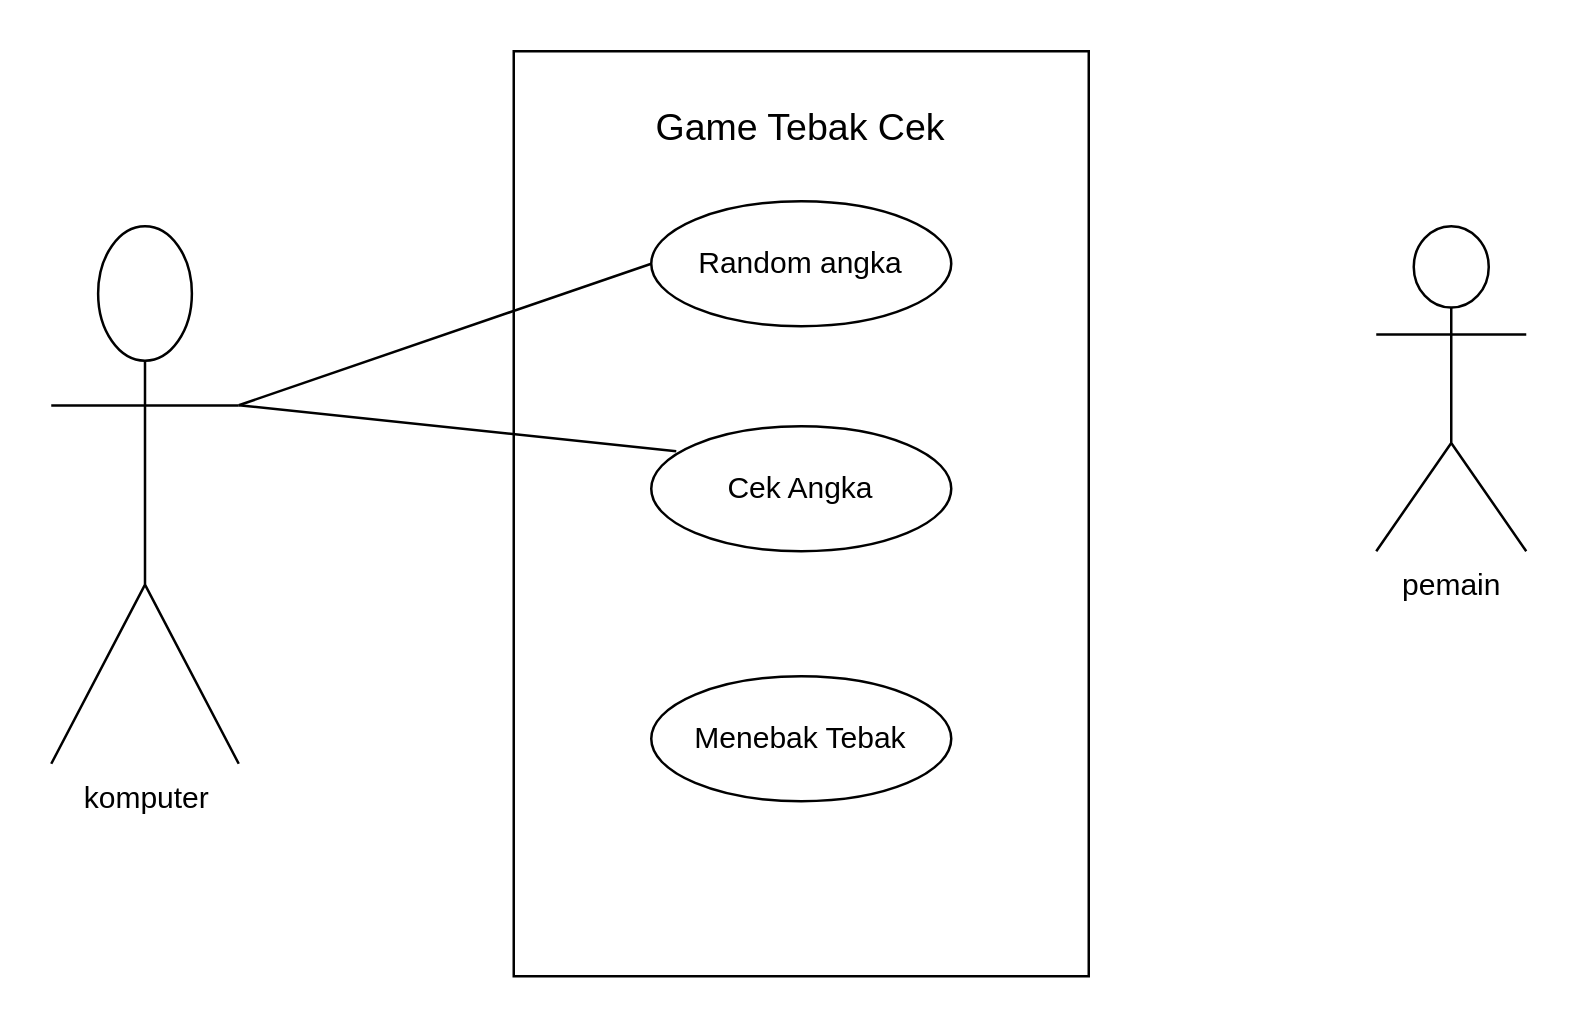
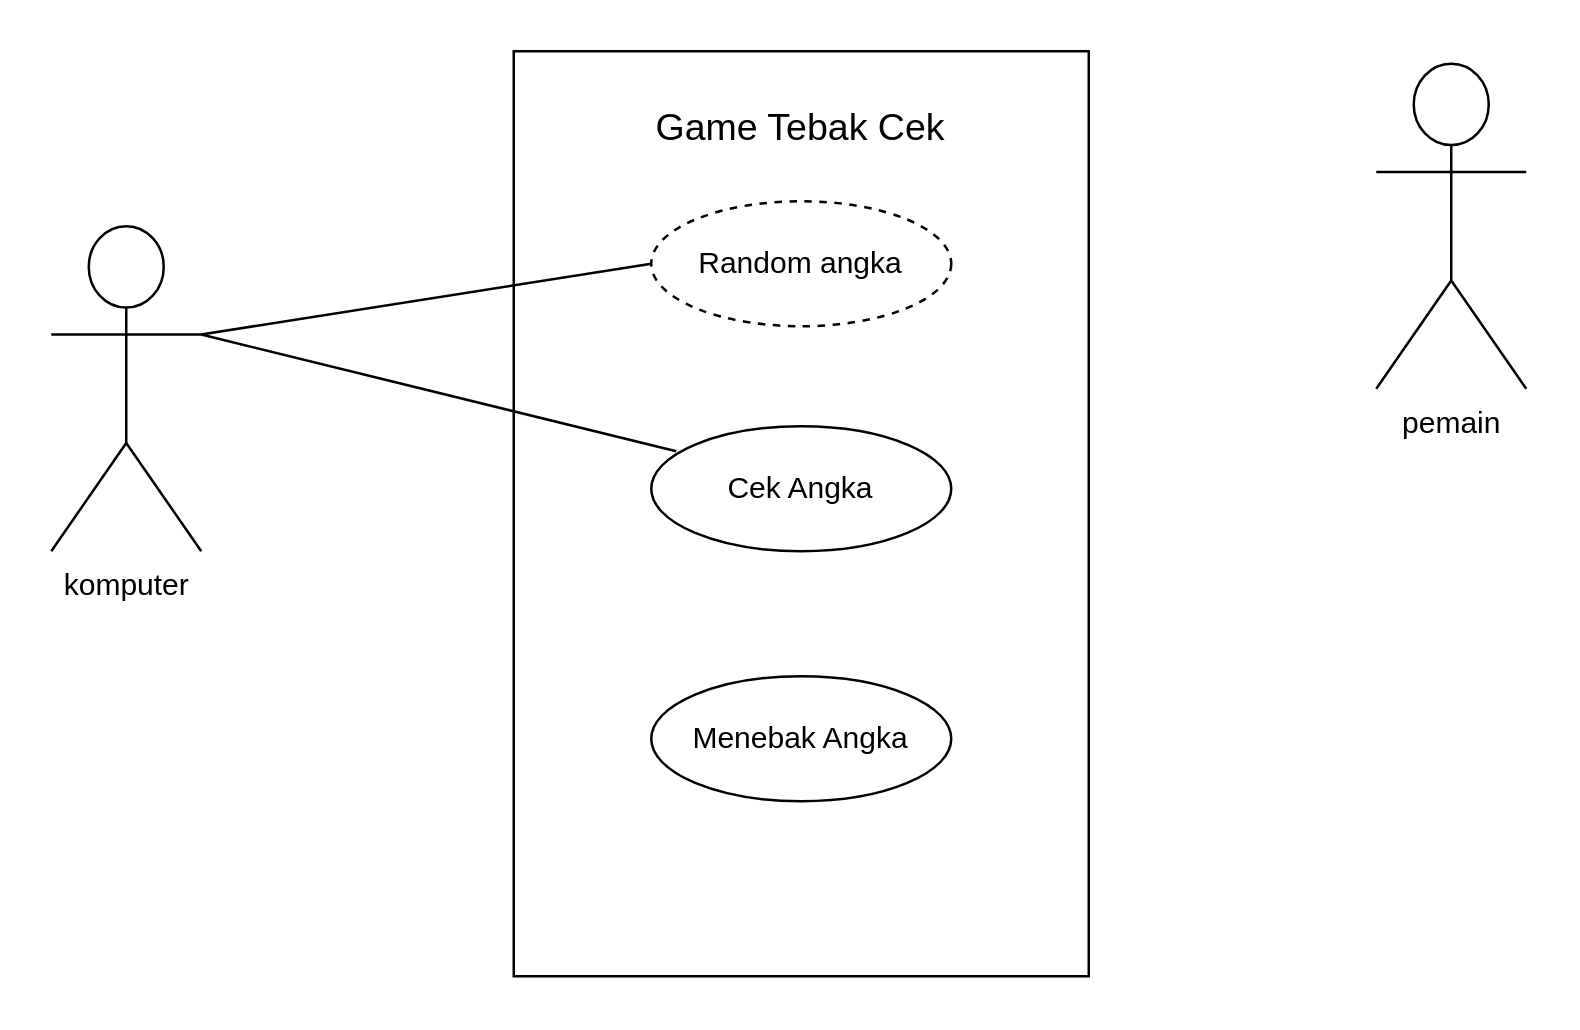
(801, 264) -> (801, 264)
(1451, 389) -> (1451, 226)
(145, 495) -> (126, 389)
(801, 739) -> (801, 739)
